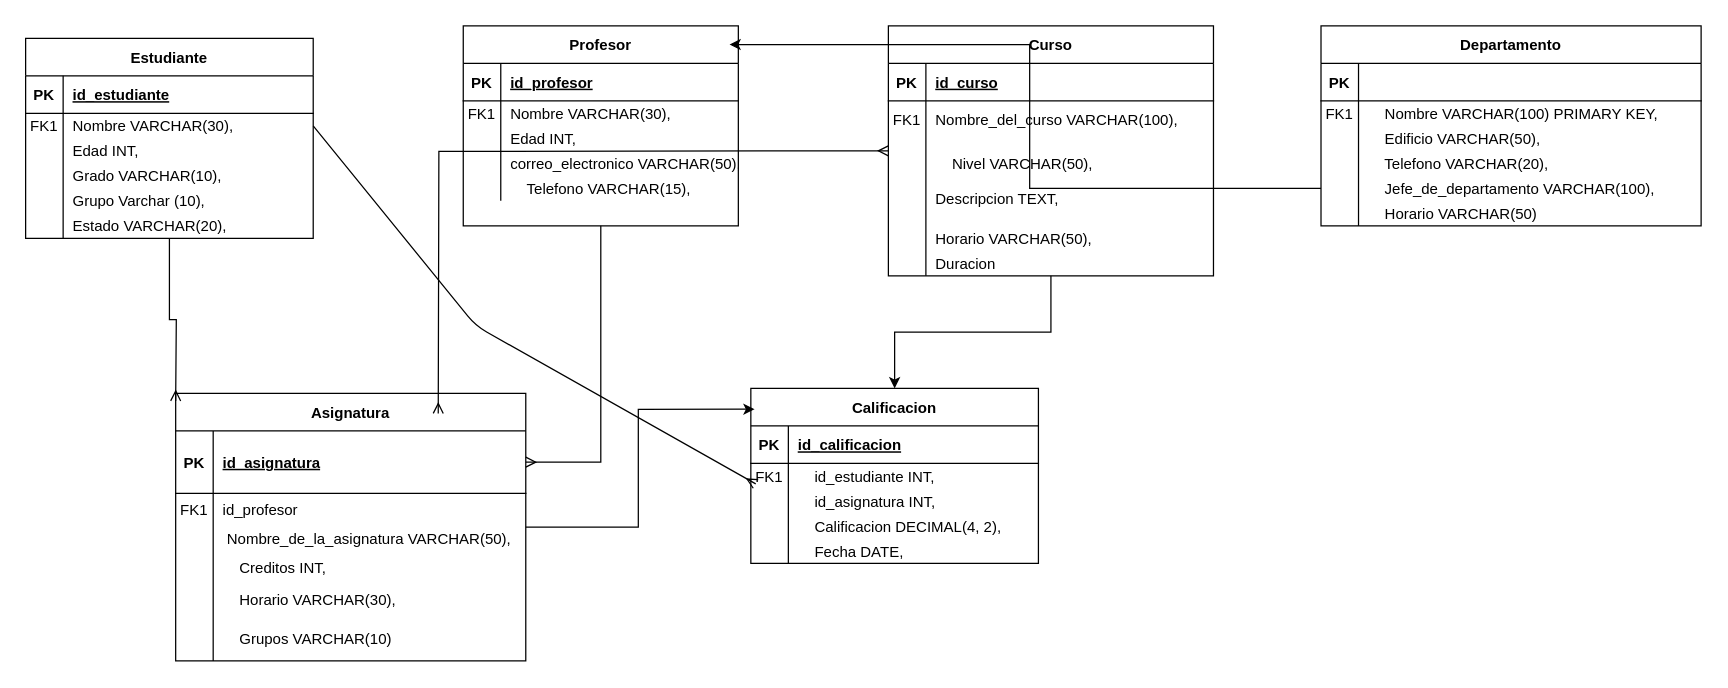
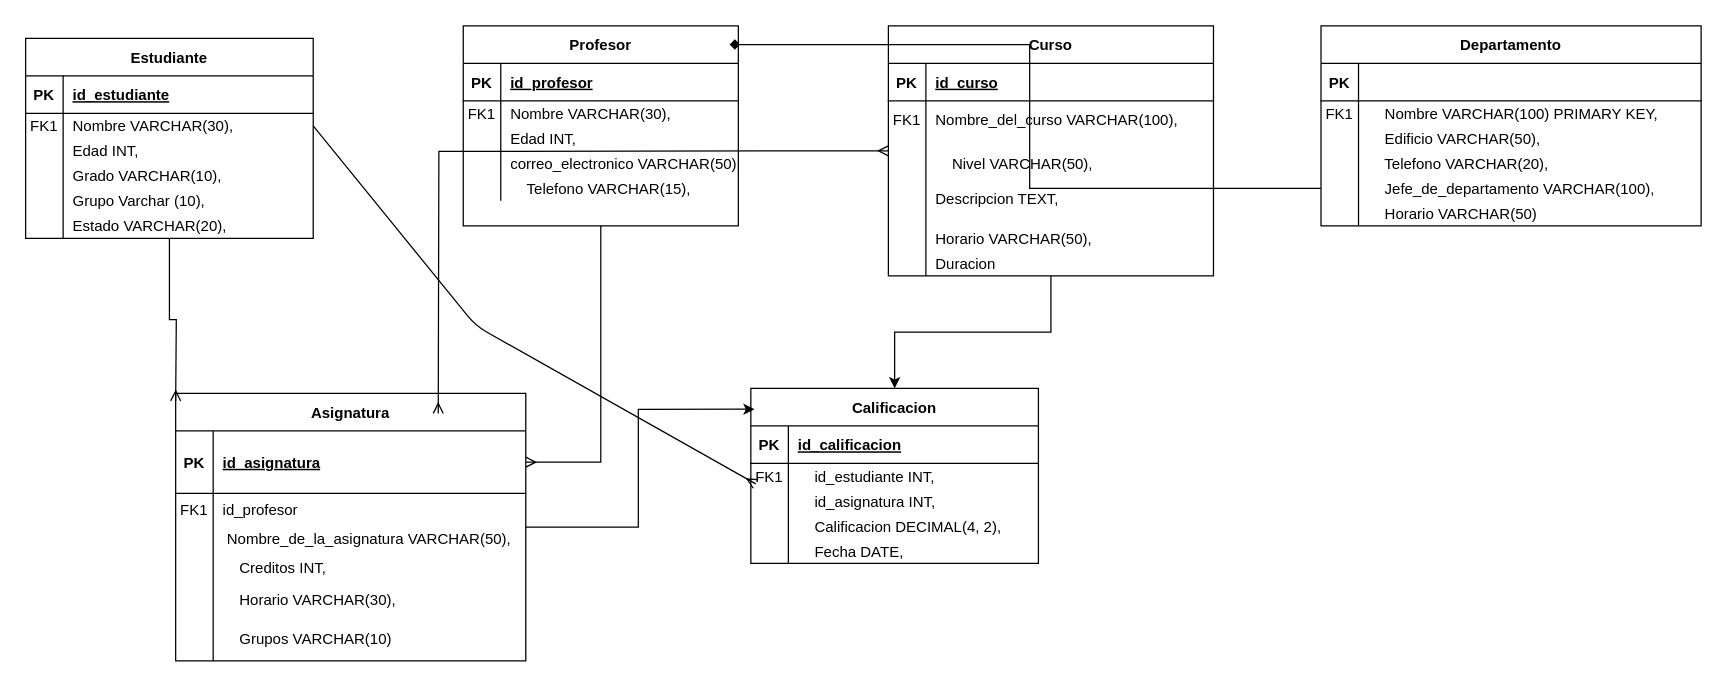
(739, 44) -> (740, 44)
